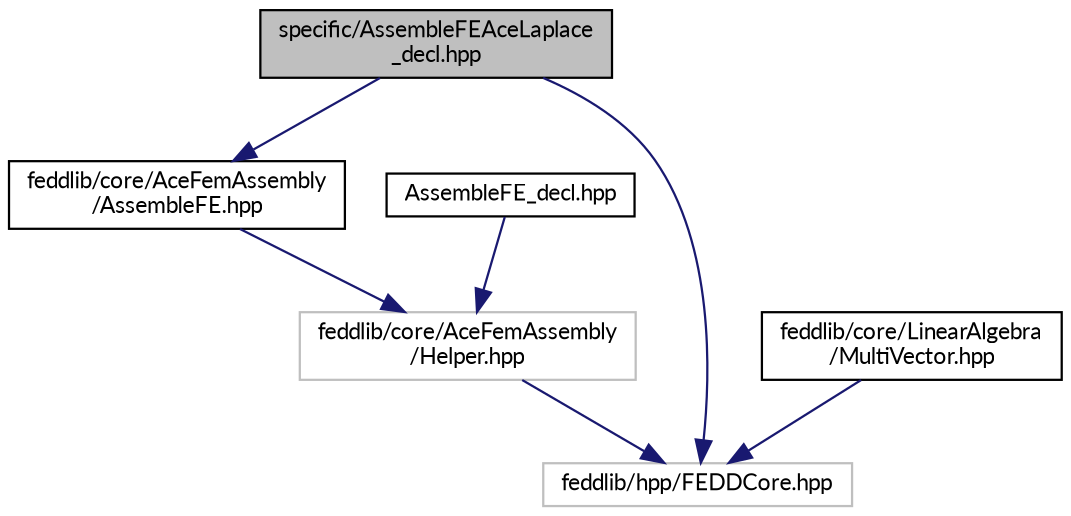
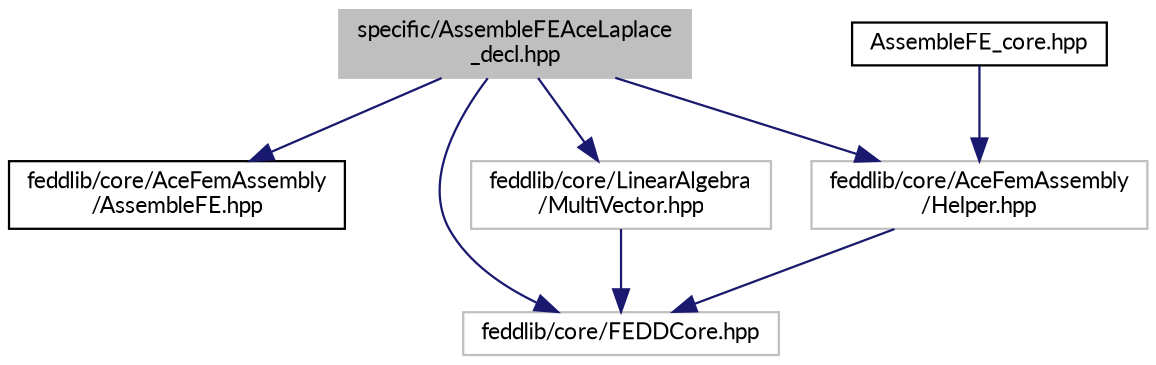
(436, 44) -> (515, 44)
none -> (561, 110)
(511, 195) -> (979, 44)
(312, 265) -> (736, 116)
(912, 346) -> (621, 195)
(698, 485) -> (621, 334)
